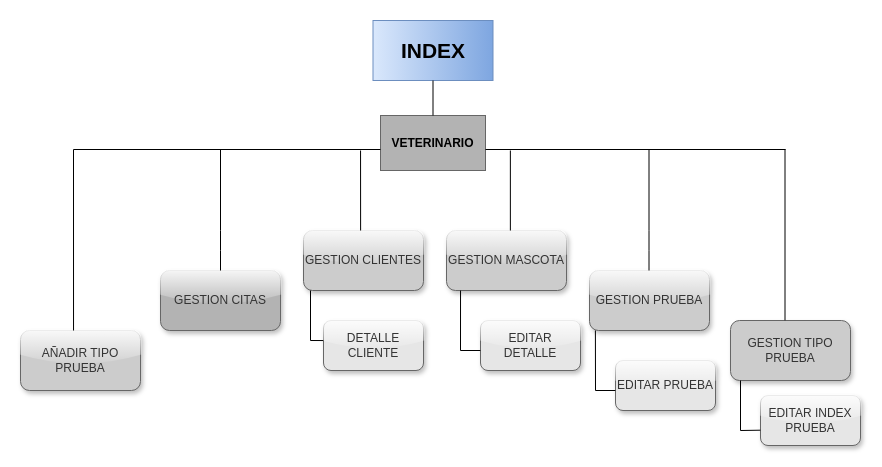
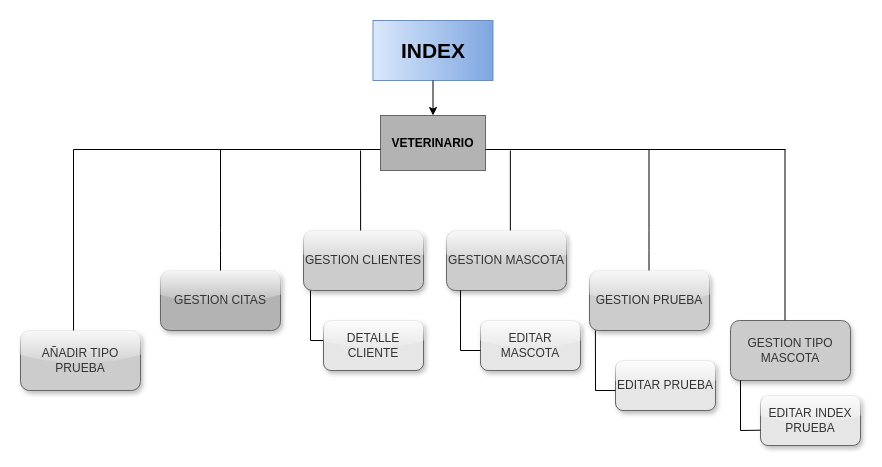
(433, 109) -> (433, 107)
(531, 346) -> (531, 346)
(791, 351) -> (791, 351)
